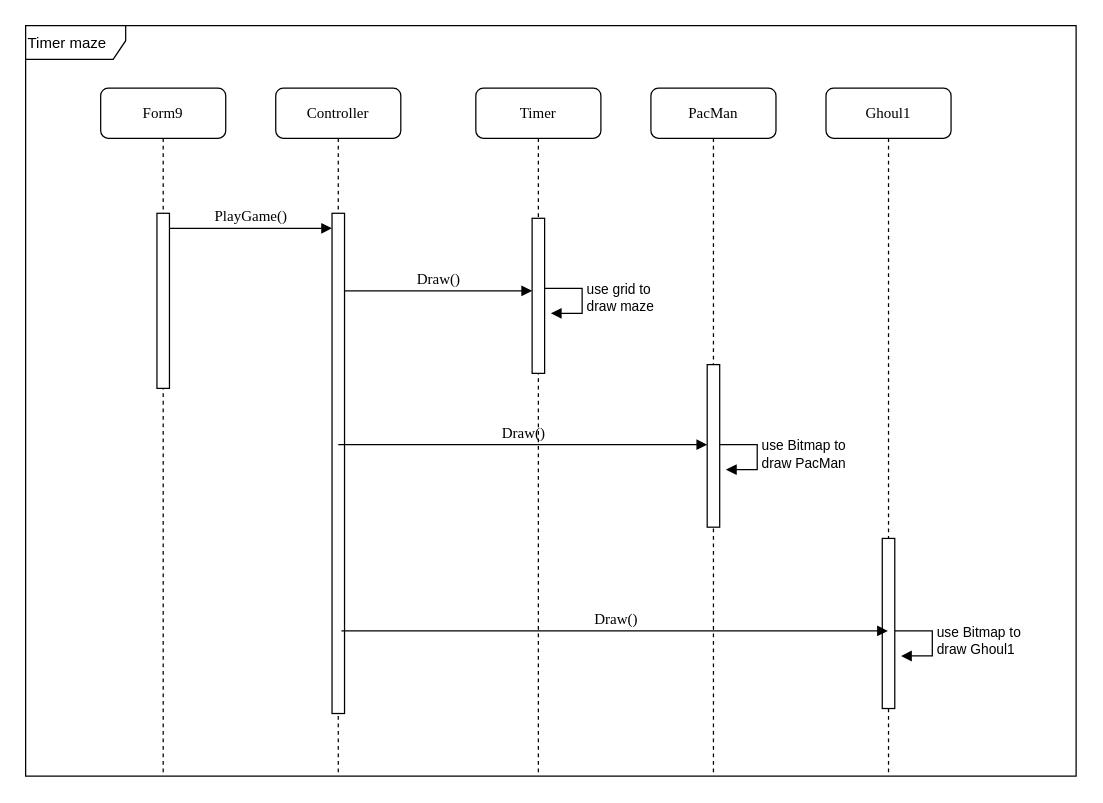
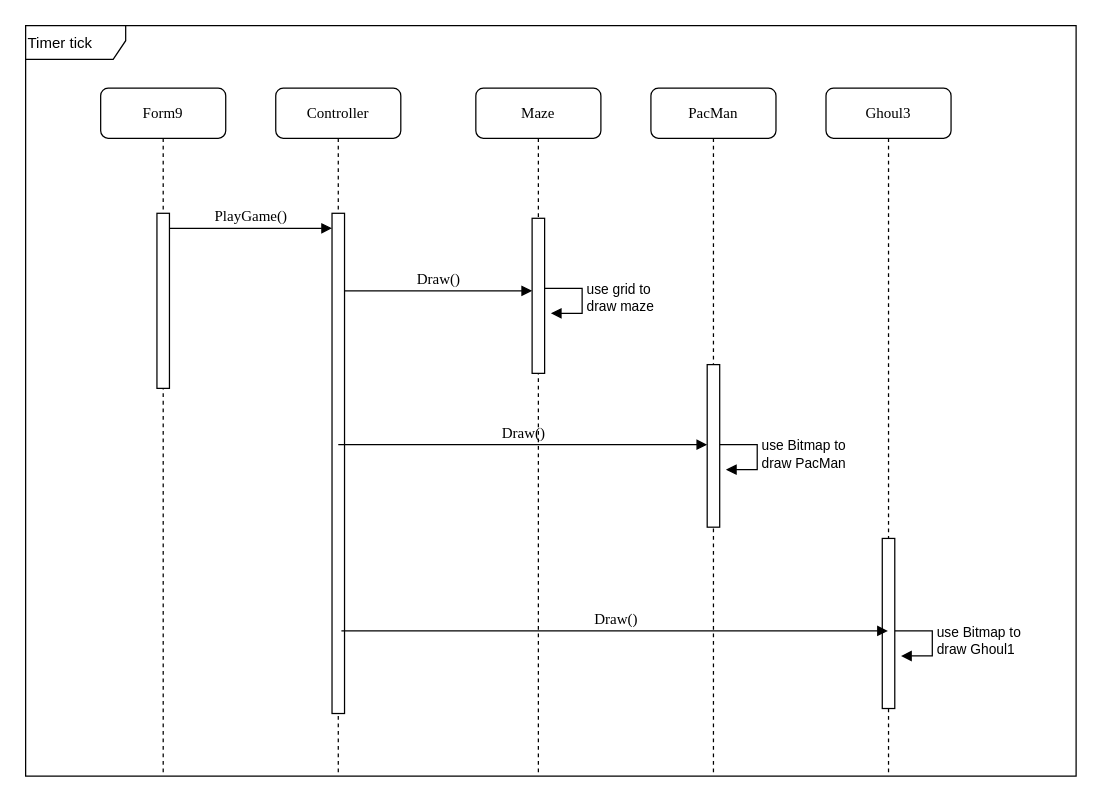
(66, 43) -> (64, 43)
(538, 113) -> (538, 113)
(888, 113) -> (888, 113)
